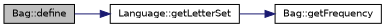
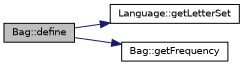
(252, 14) -> (93, 40)
